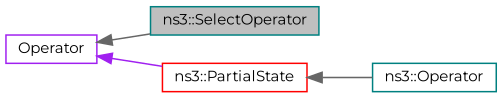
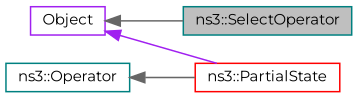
(51, 49) -> (68, 21)
(347, 77) -> (170, 77)
